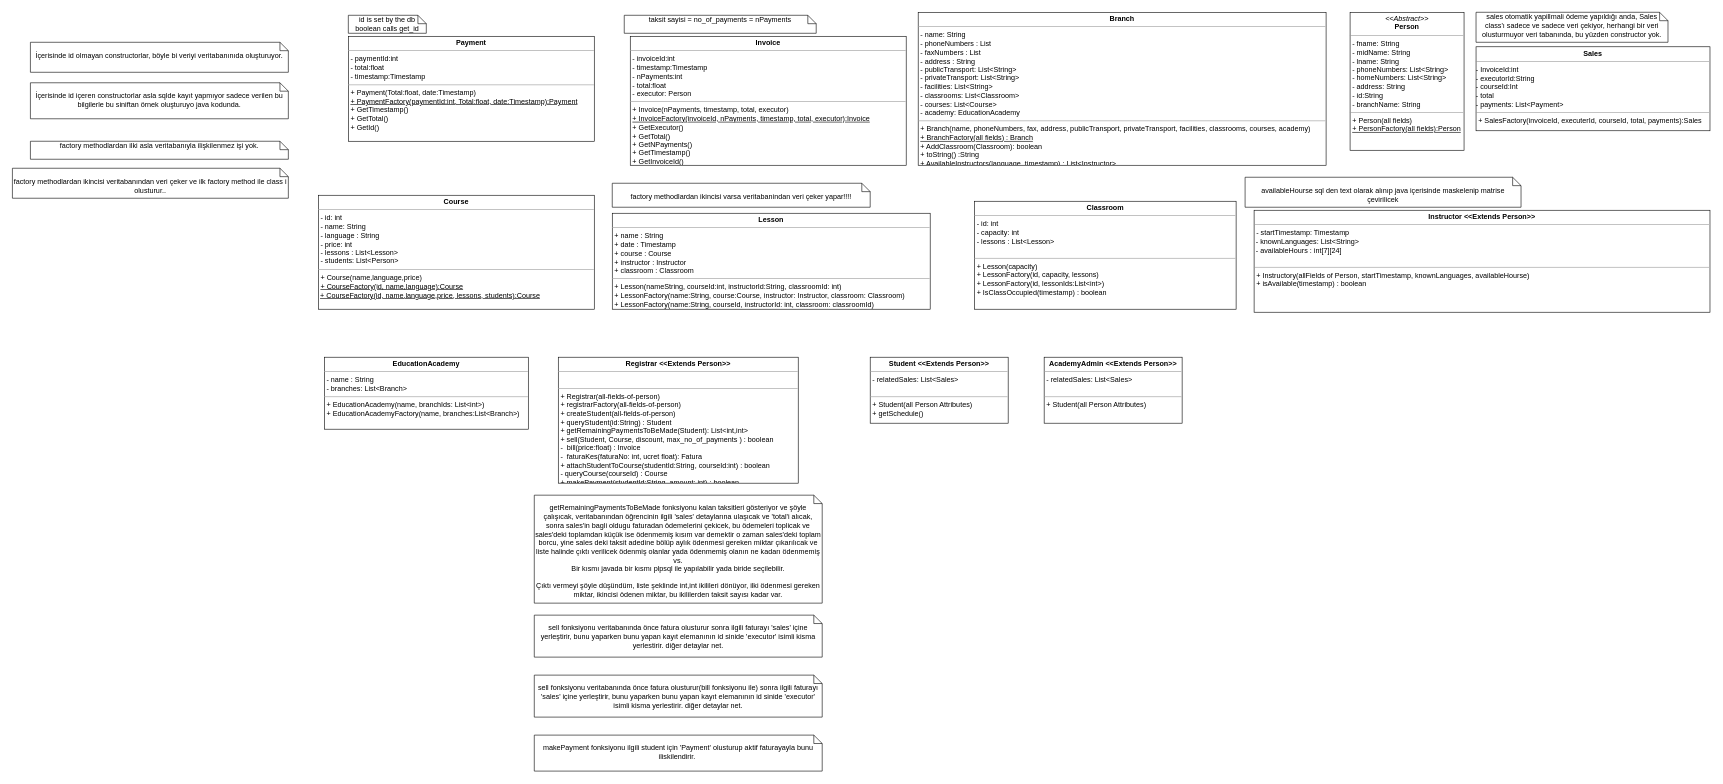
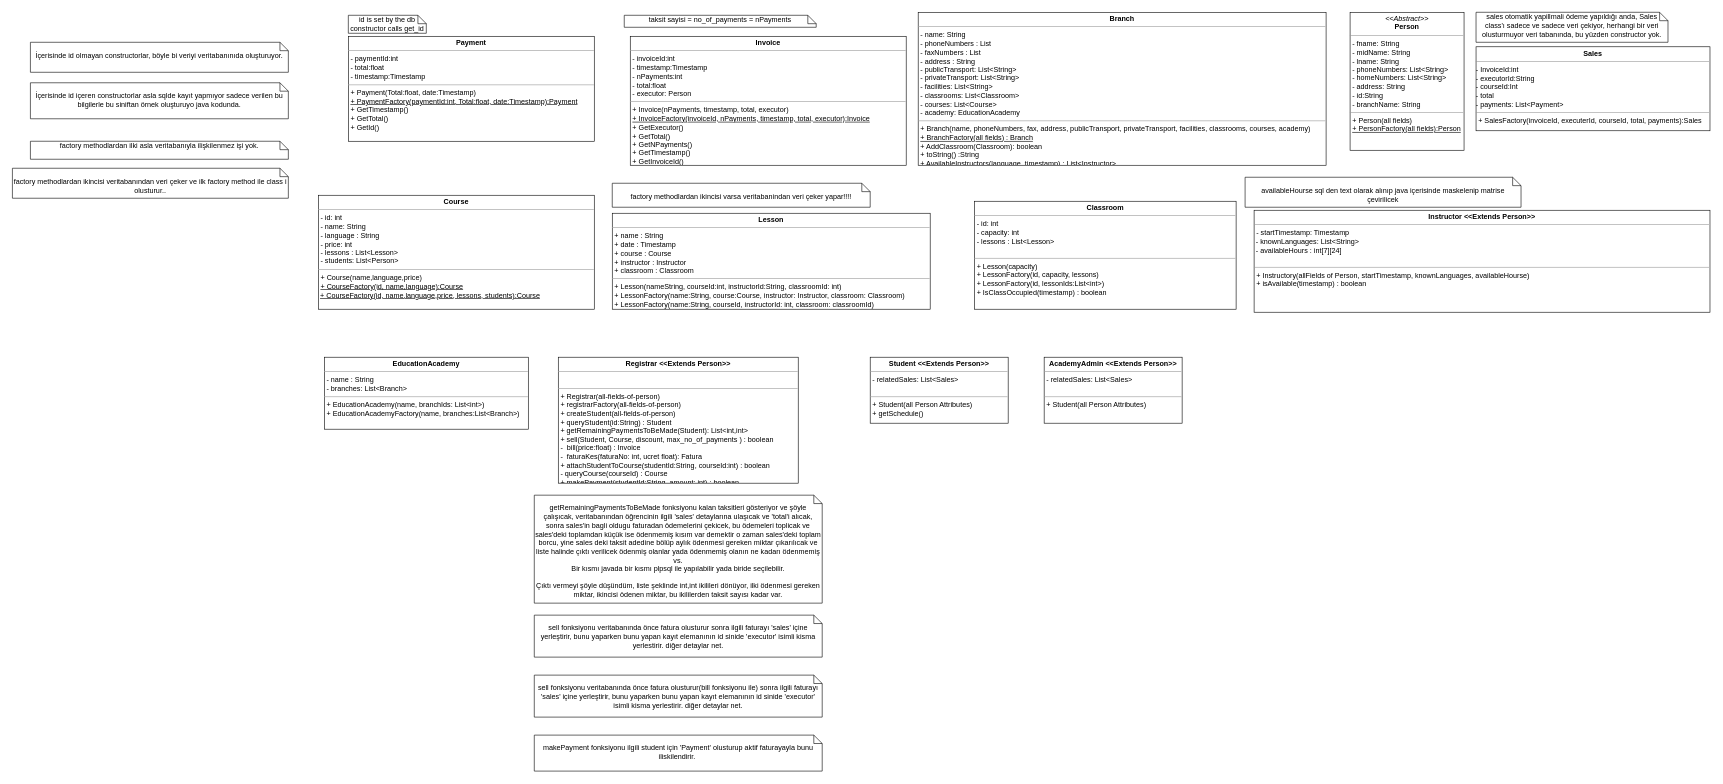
(720, 24) -> (720, 21)
(387, 25) -> (387, 29)
